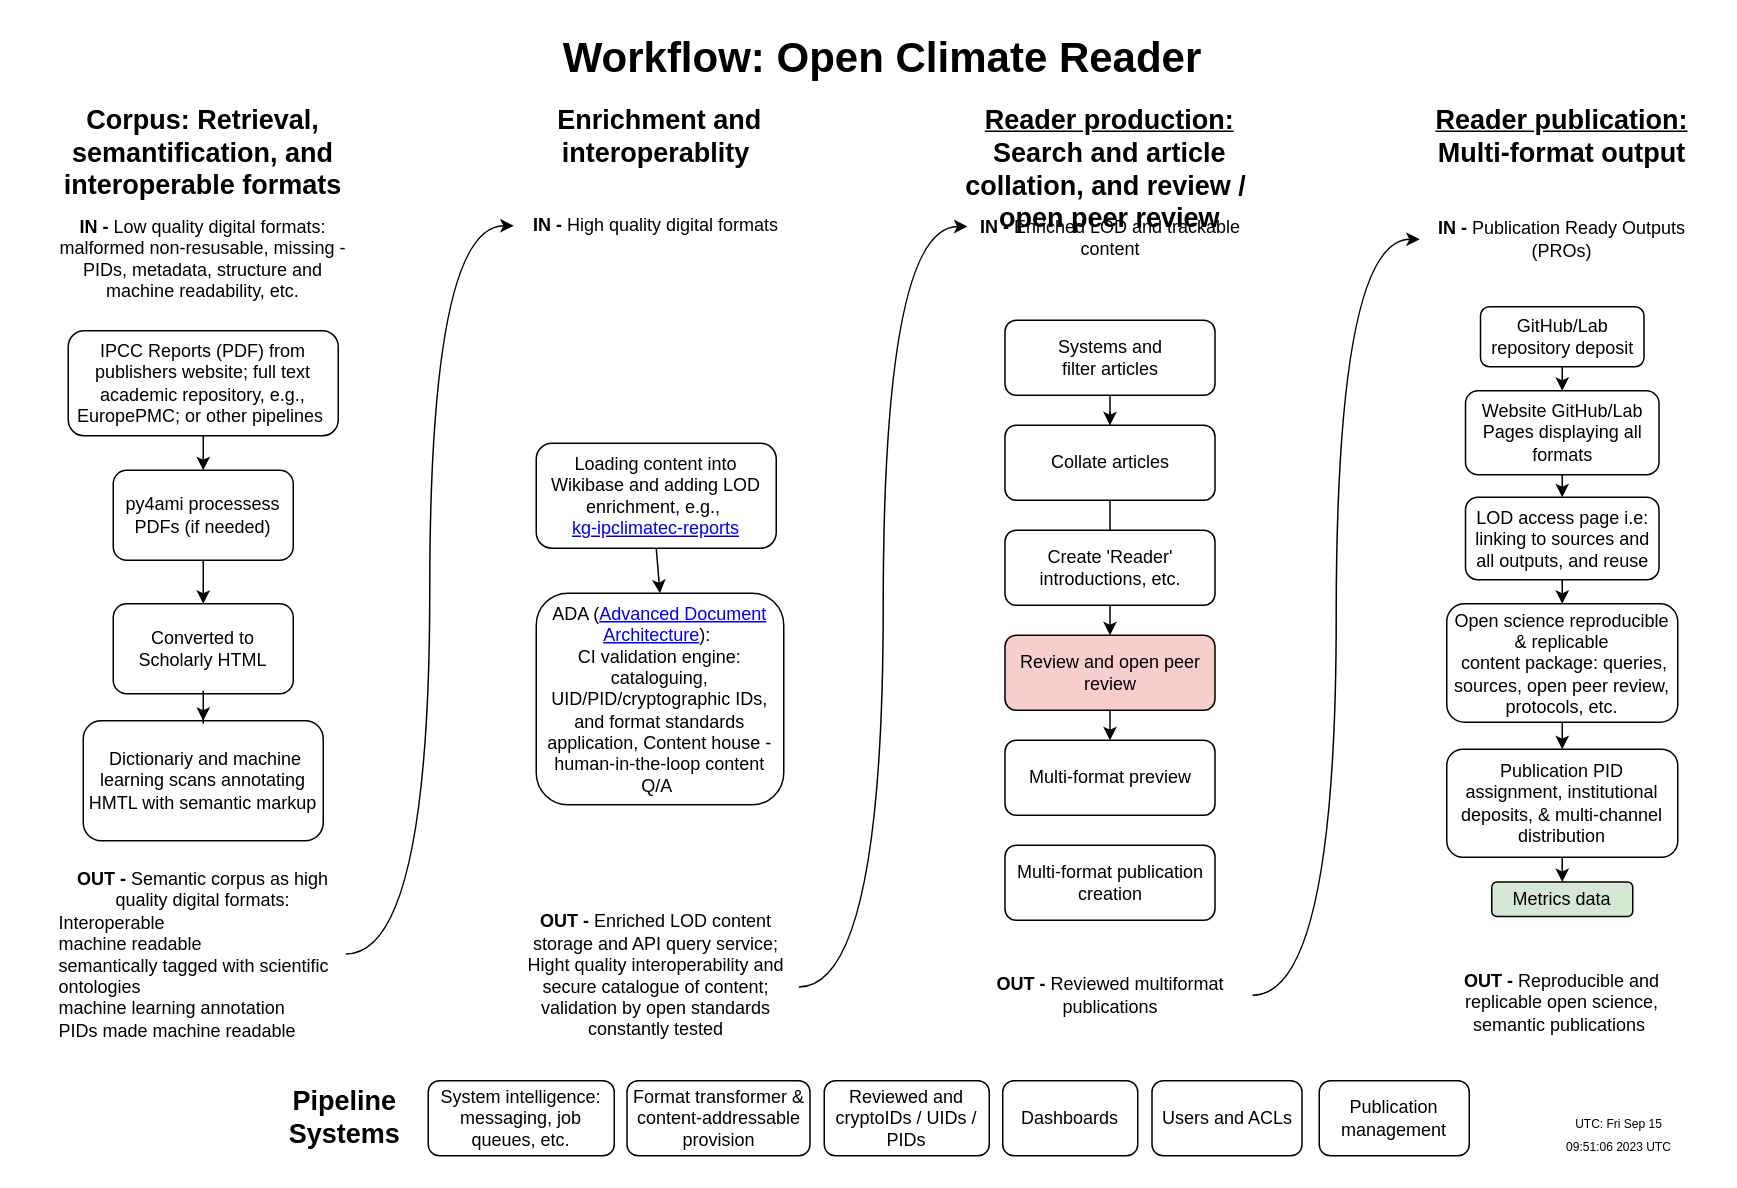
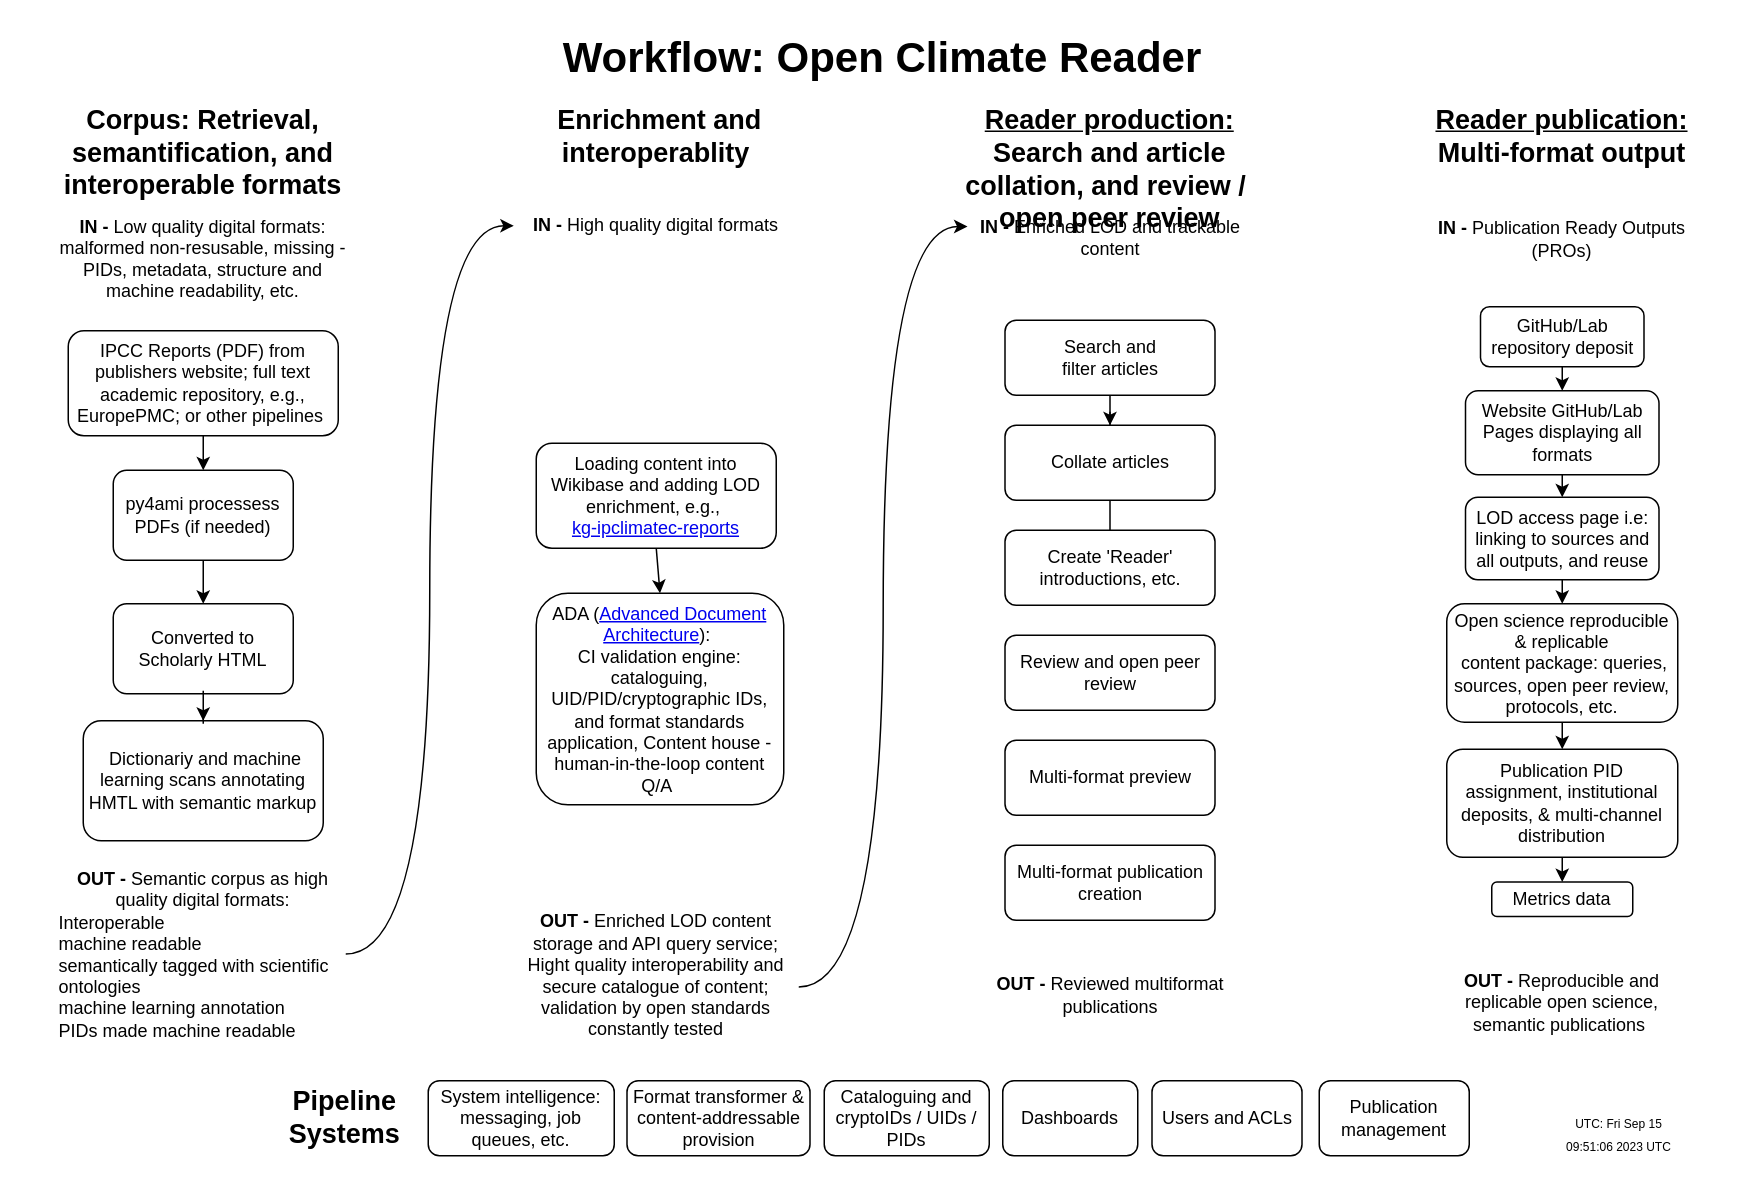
(1111, 358) -> (1111, 358)
(1110, 615) -> none
(1336, 620) -> none
(1110, 673) -> (1110, 673)
(1110, 720) -> none
(1562, 899) -> (1562, 899)
(907, 1118) -> (907, 1118)
